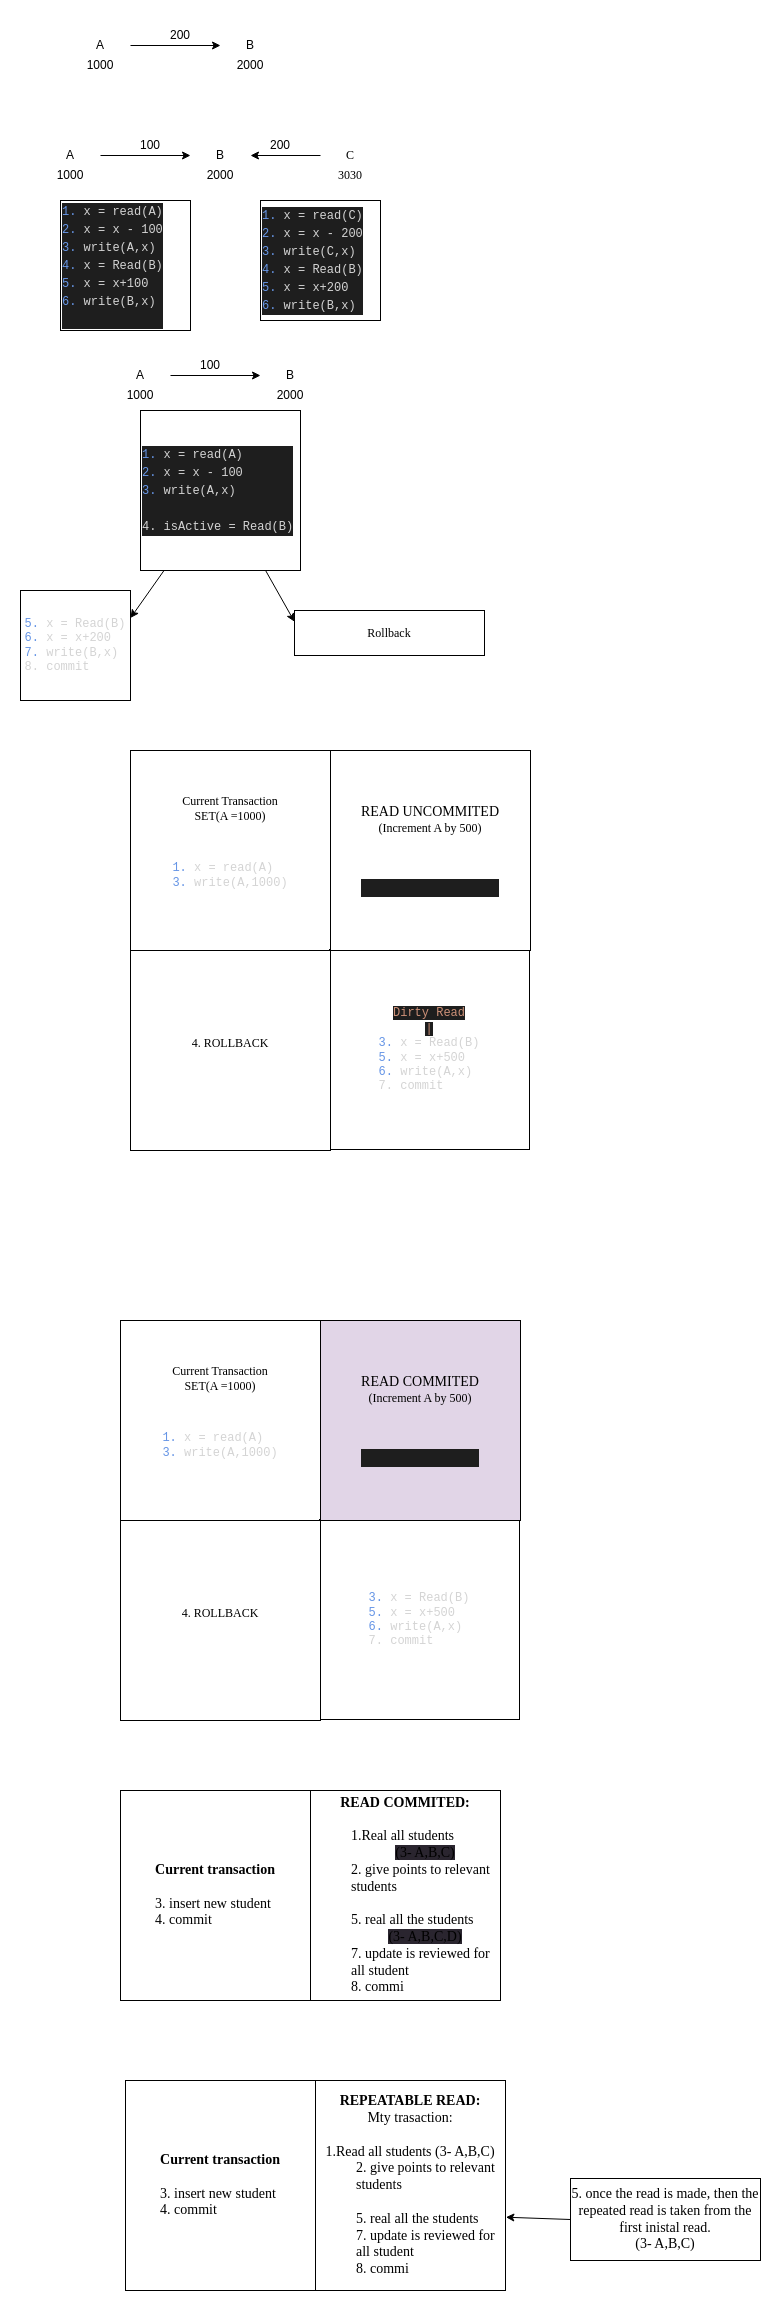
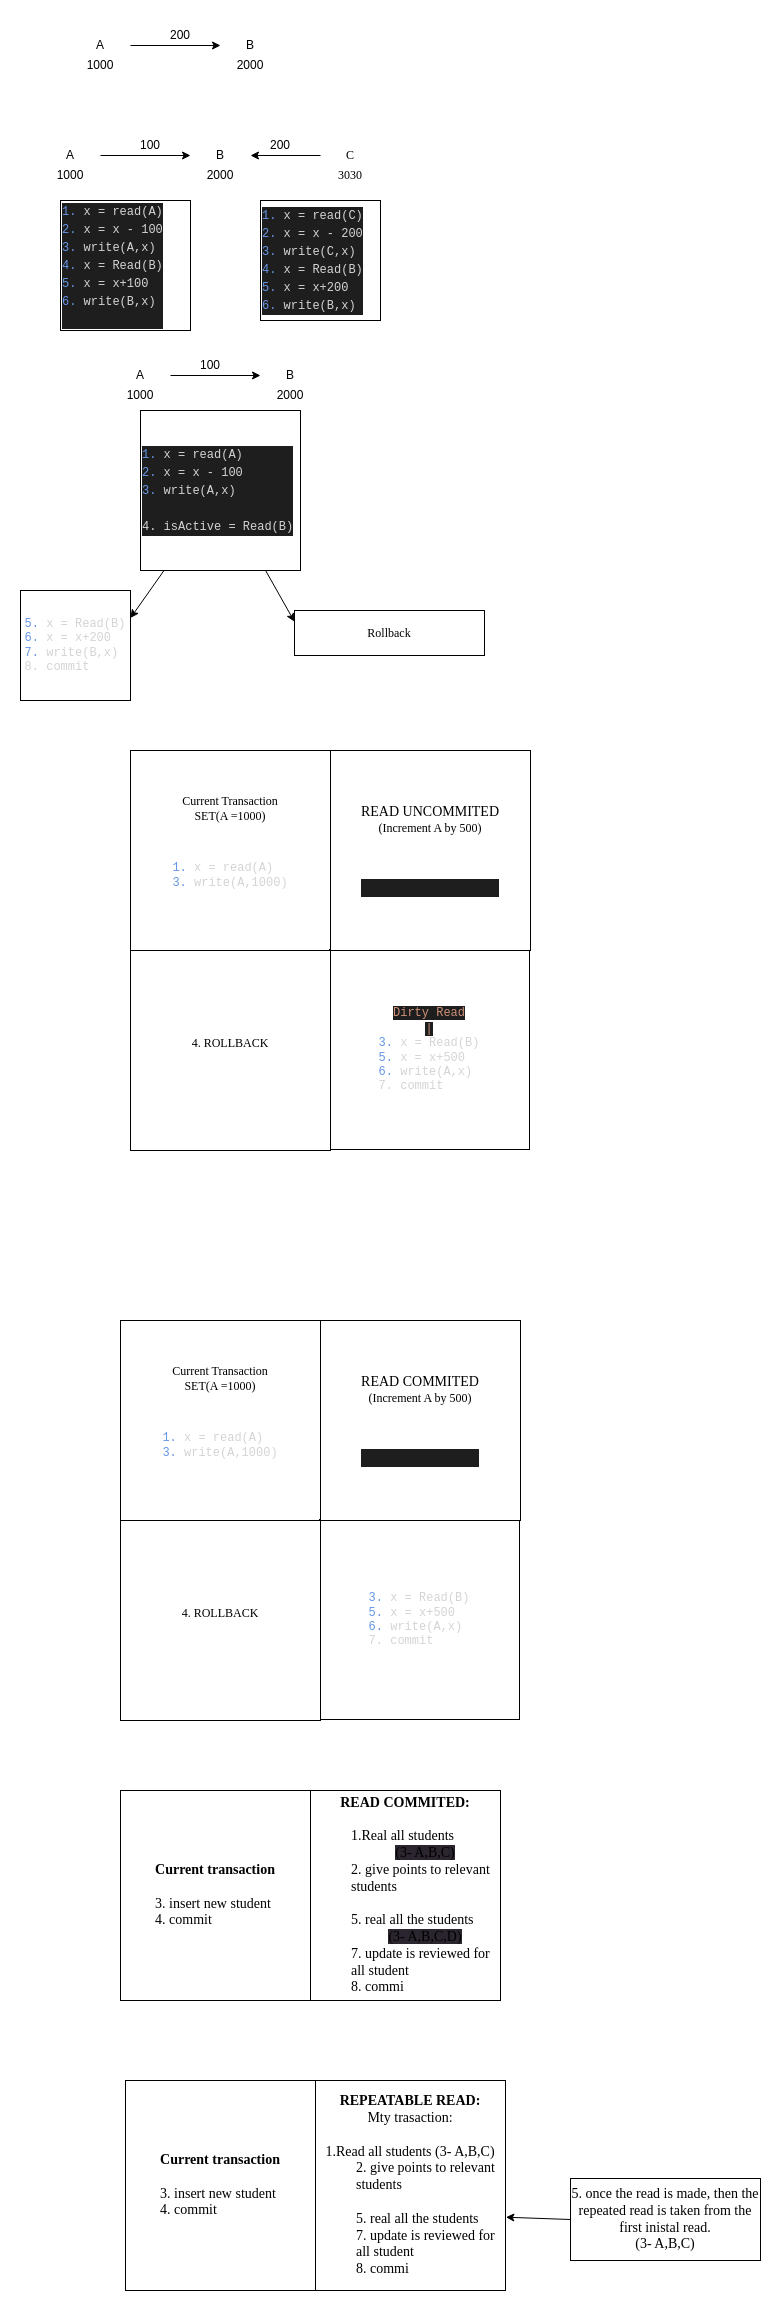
(421, 1421) -> (421, 1421)
